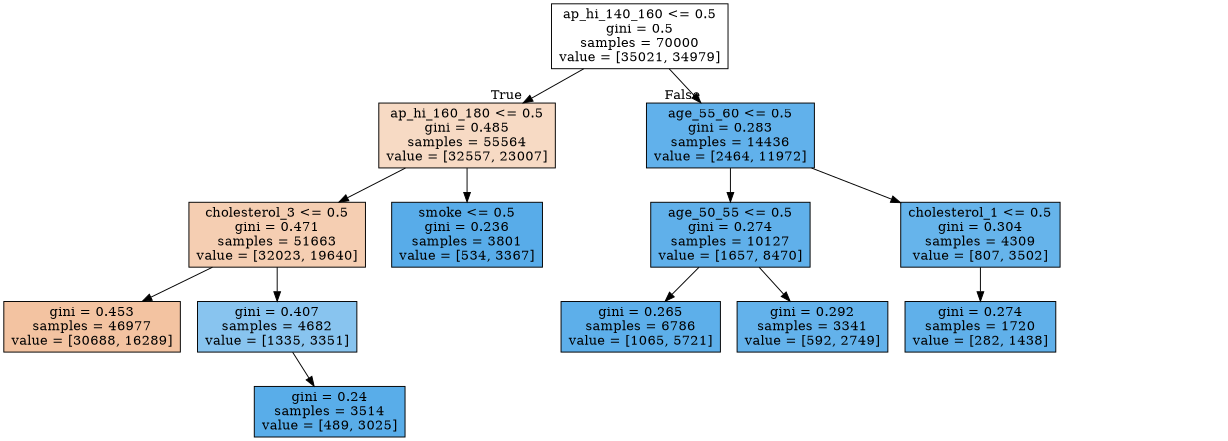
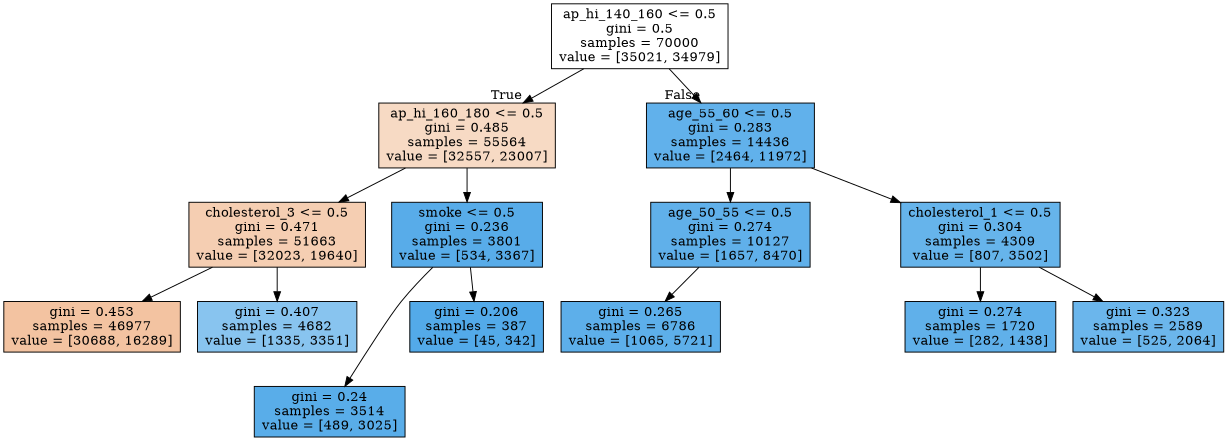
none -> (477, 327)
(812, 327) -> none
none -> (1148, 327)
(301, 365) -> (388, 320)
